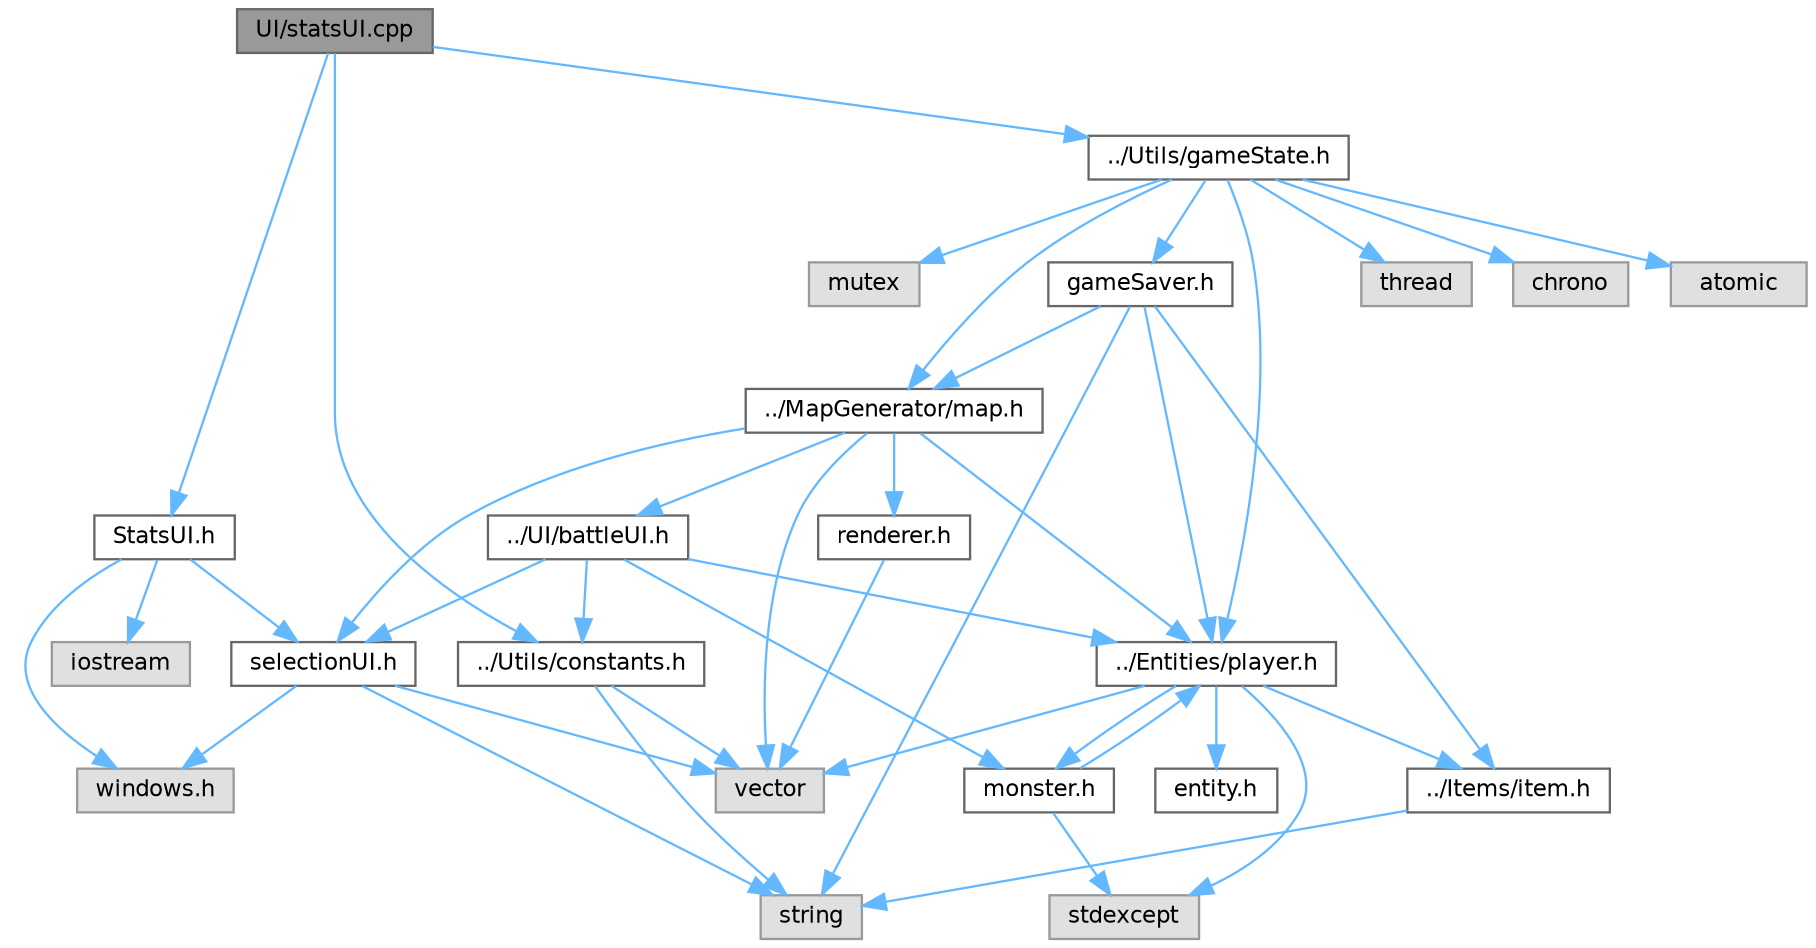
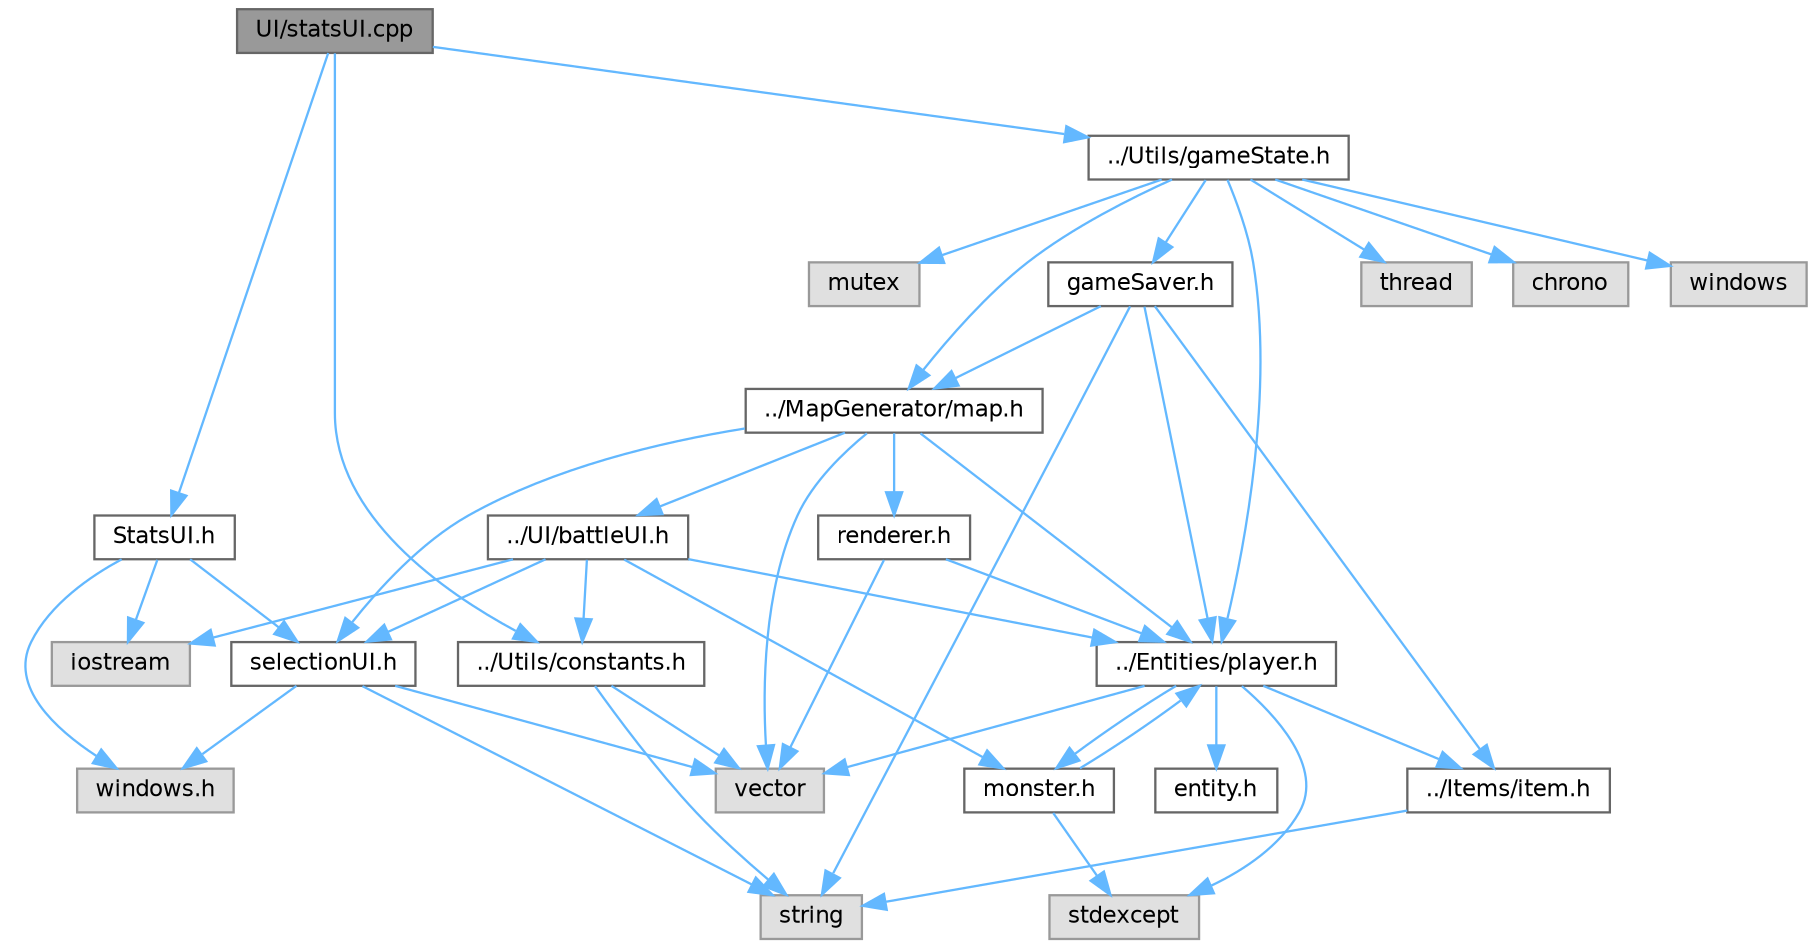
(1739, 284) -> (1739, 284)
none -> (1044, 596)
none -> (348, 602)
